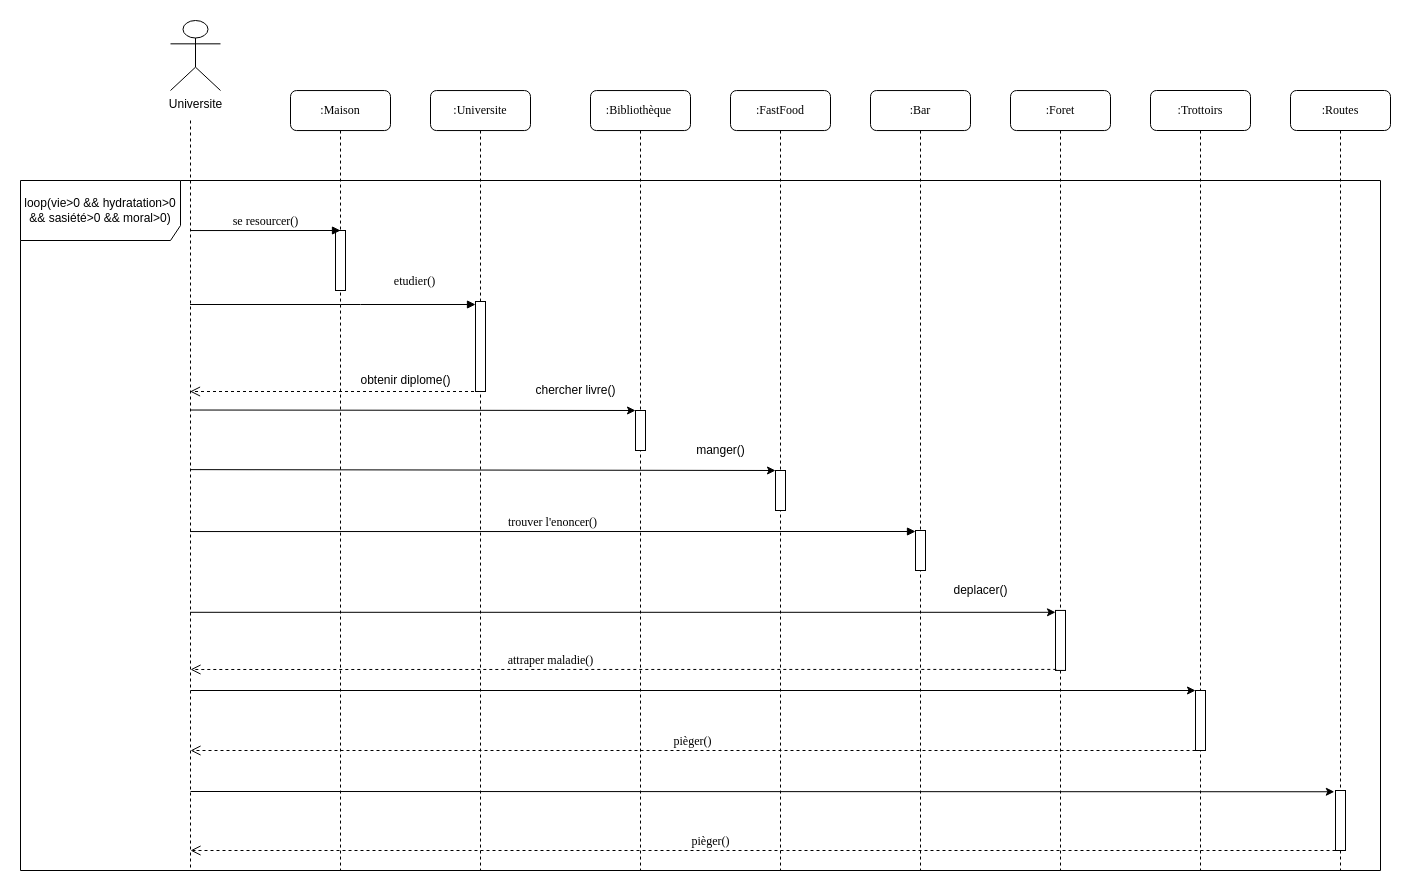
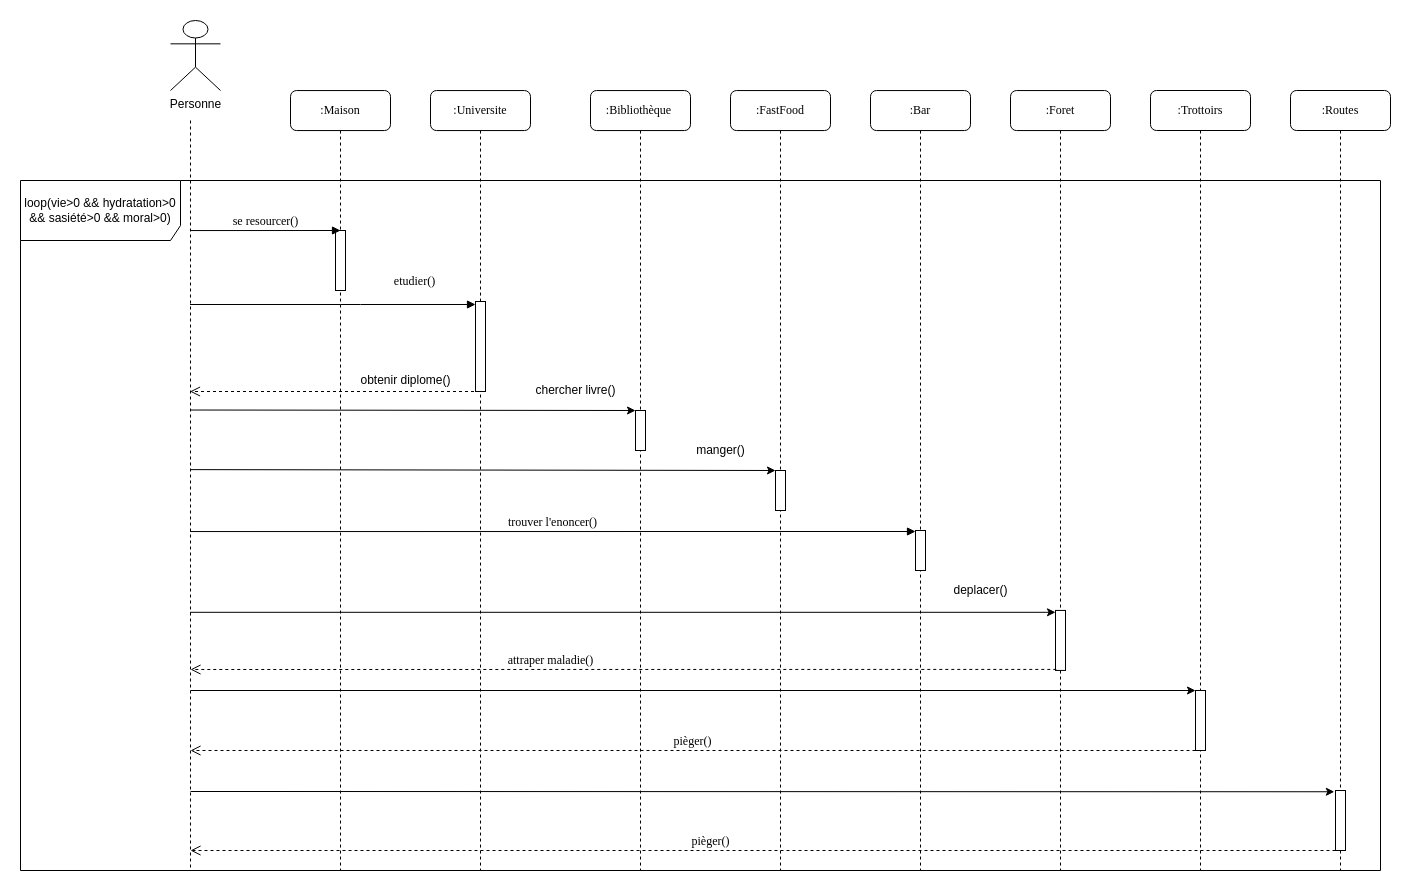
(196, 105) -> (196, 105)
